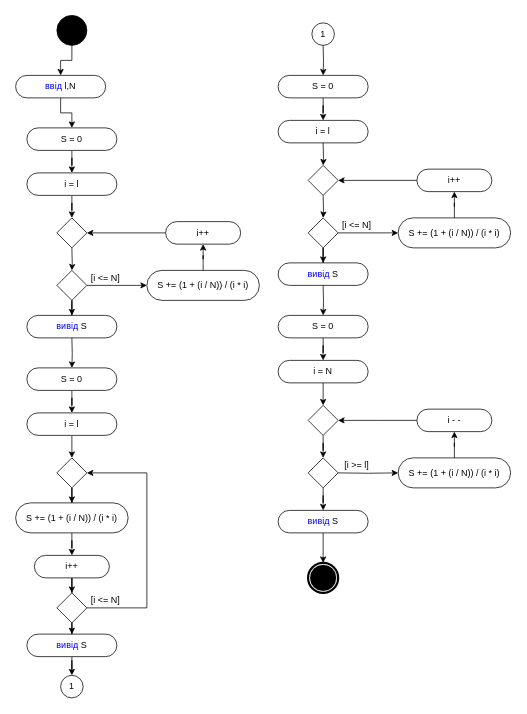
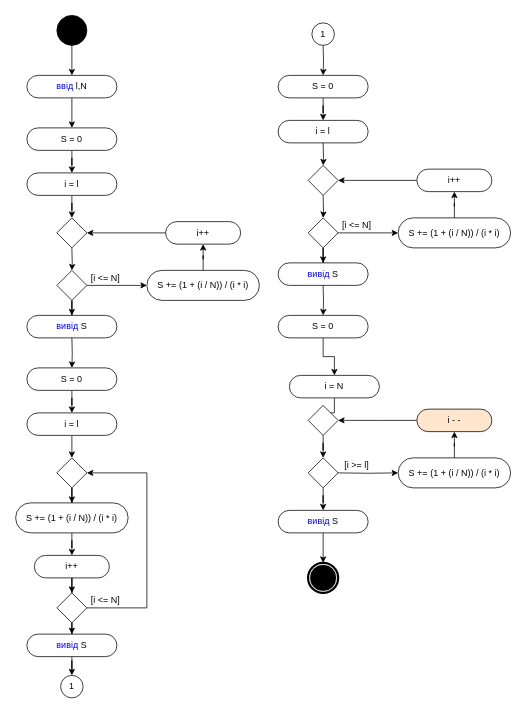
(60, 87) -> (72, 87)
(323, 372) -> (334, 387)
(454, 420) -> (454, 420)
